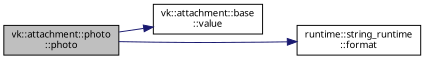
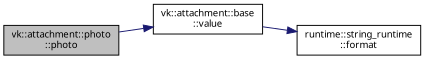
(203, 43) -> (275, 29)
